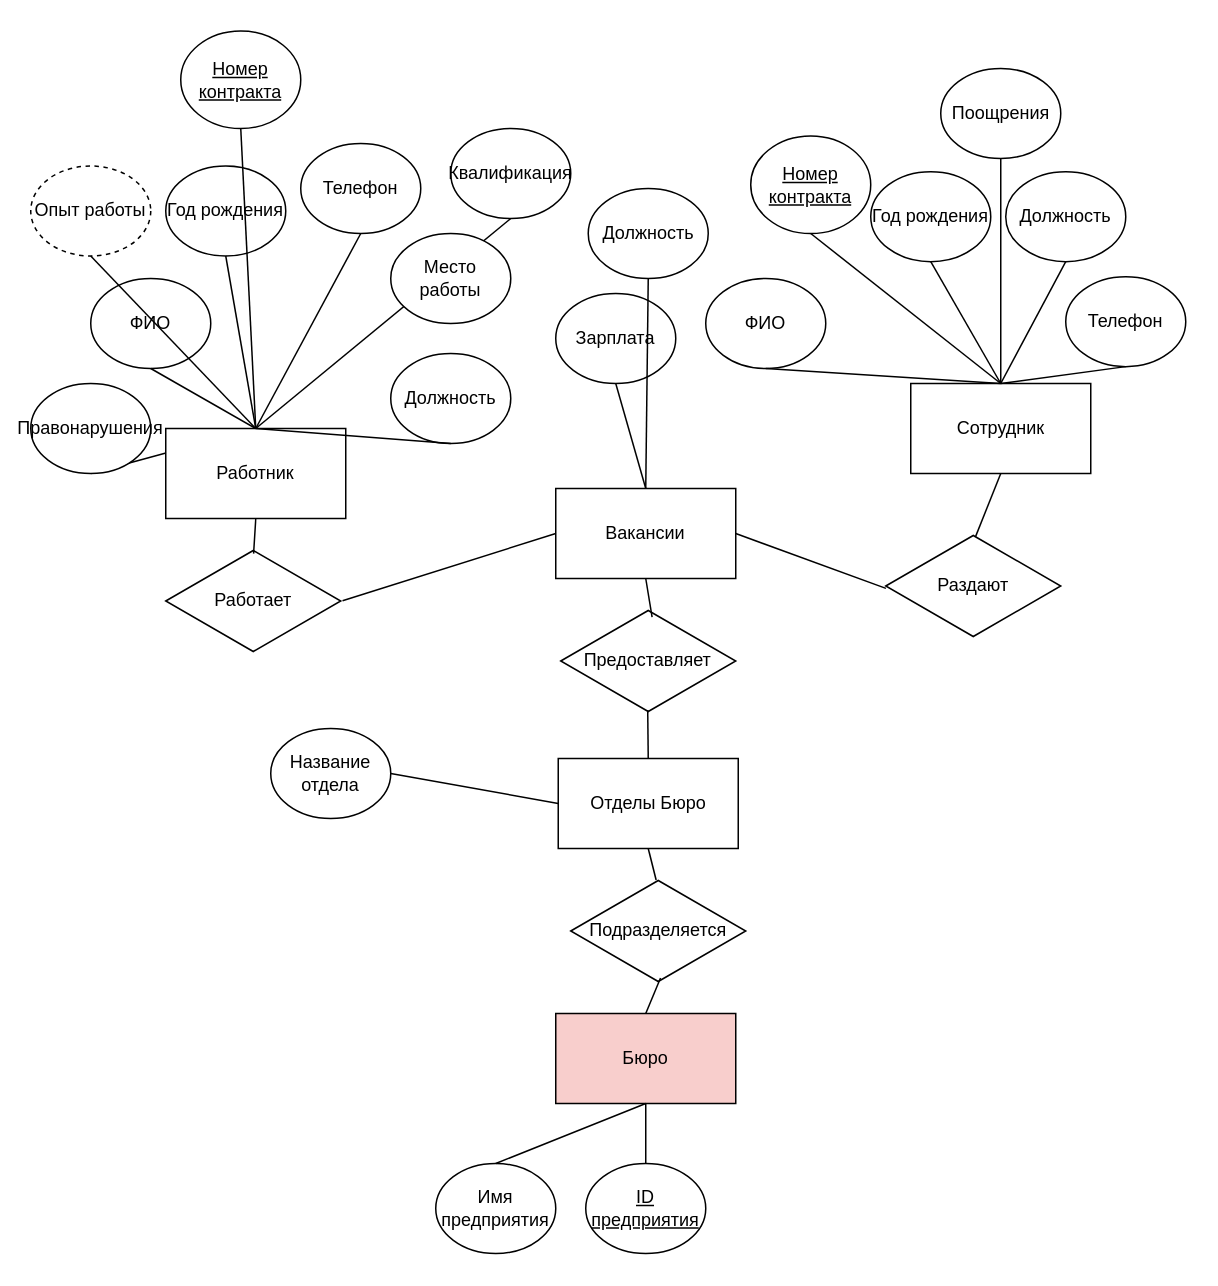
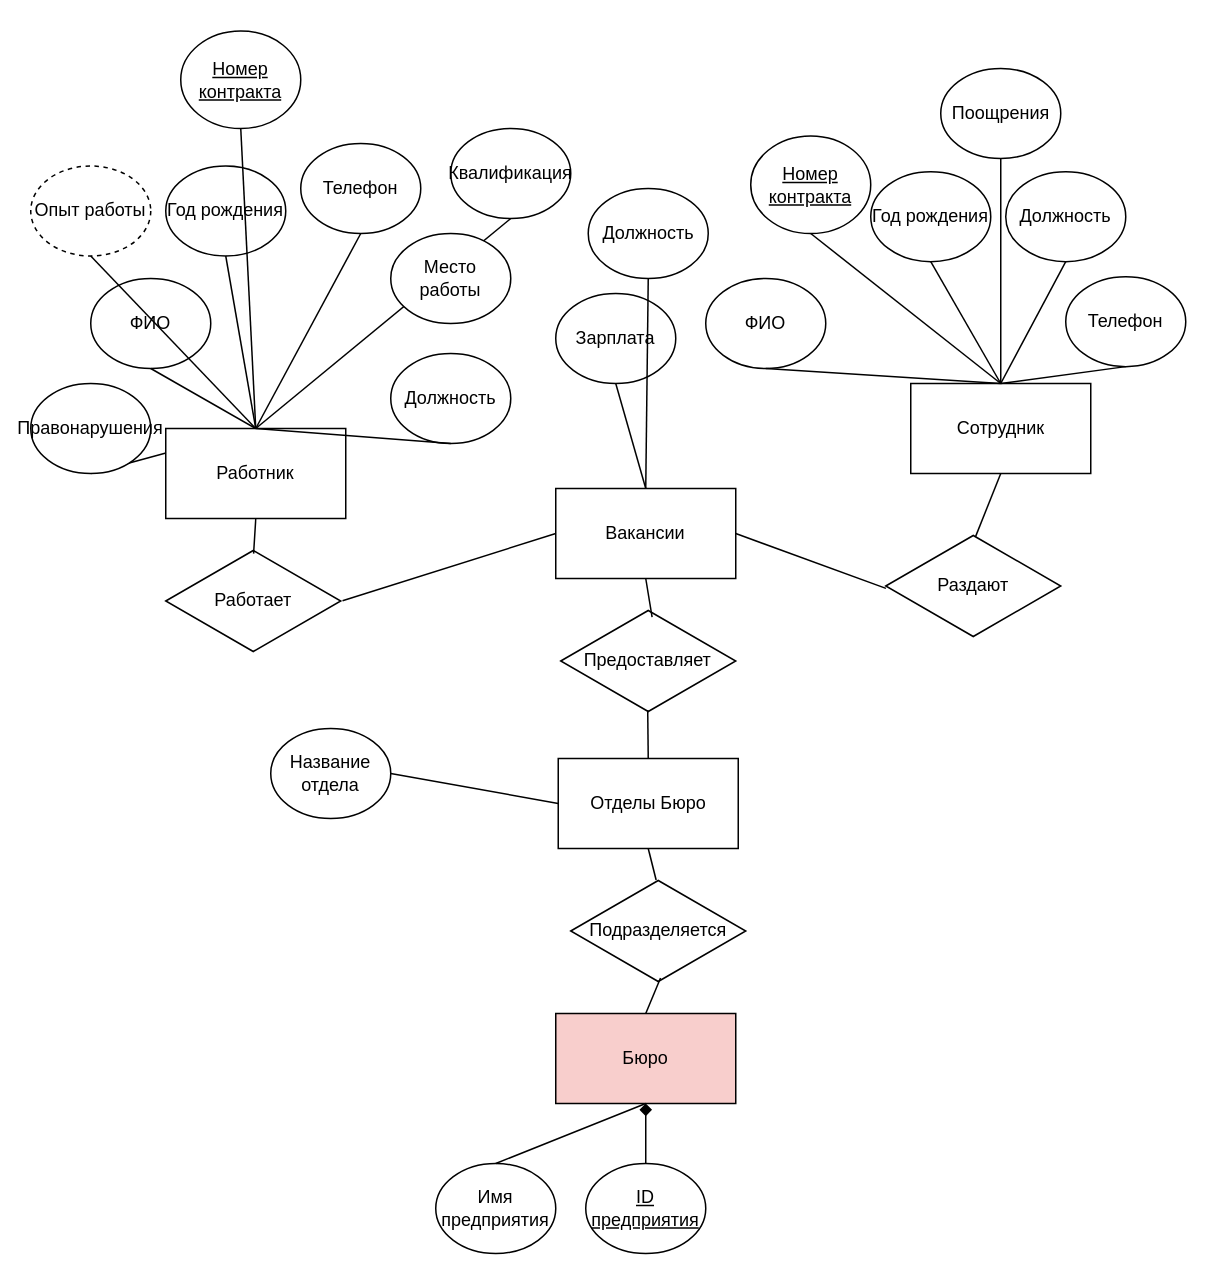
(646, 1110) -> (646, 1116)
